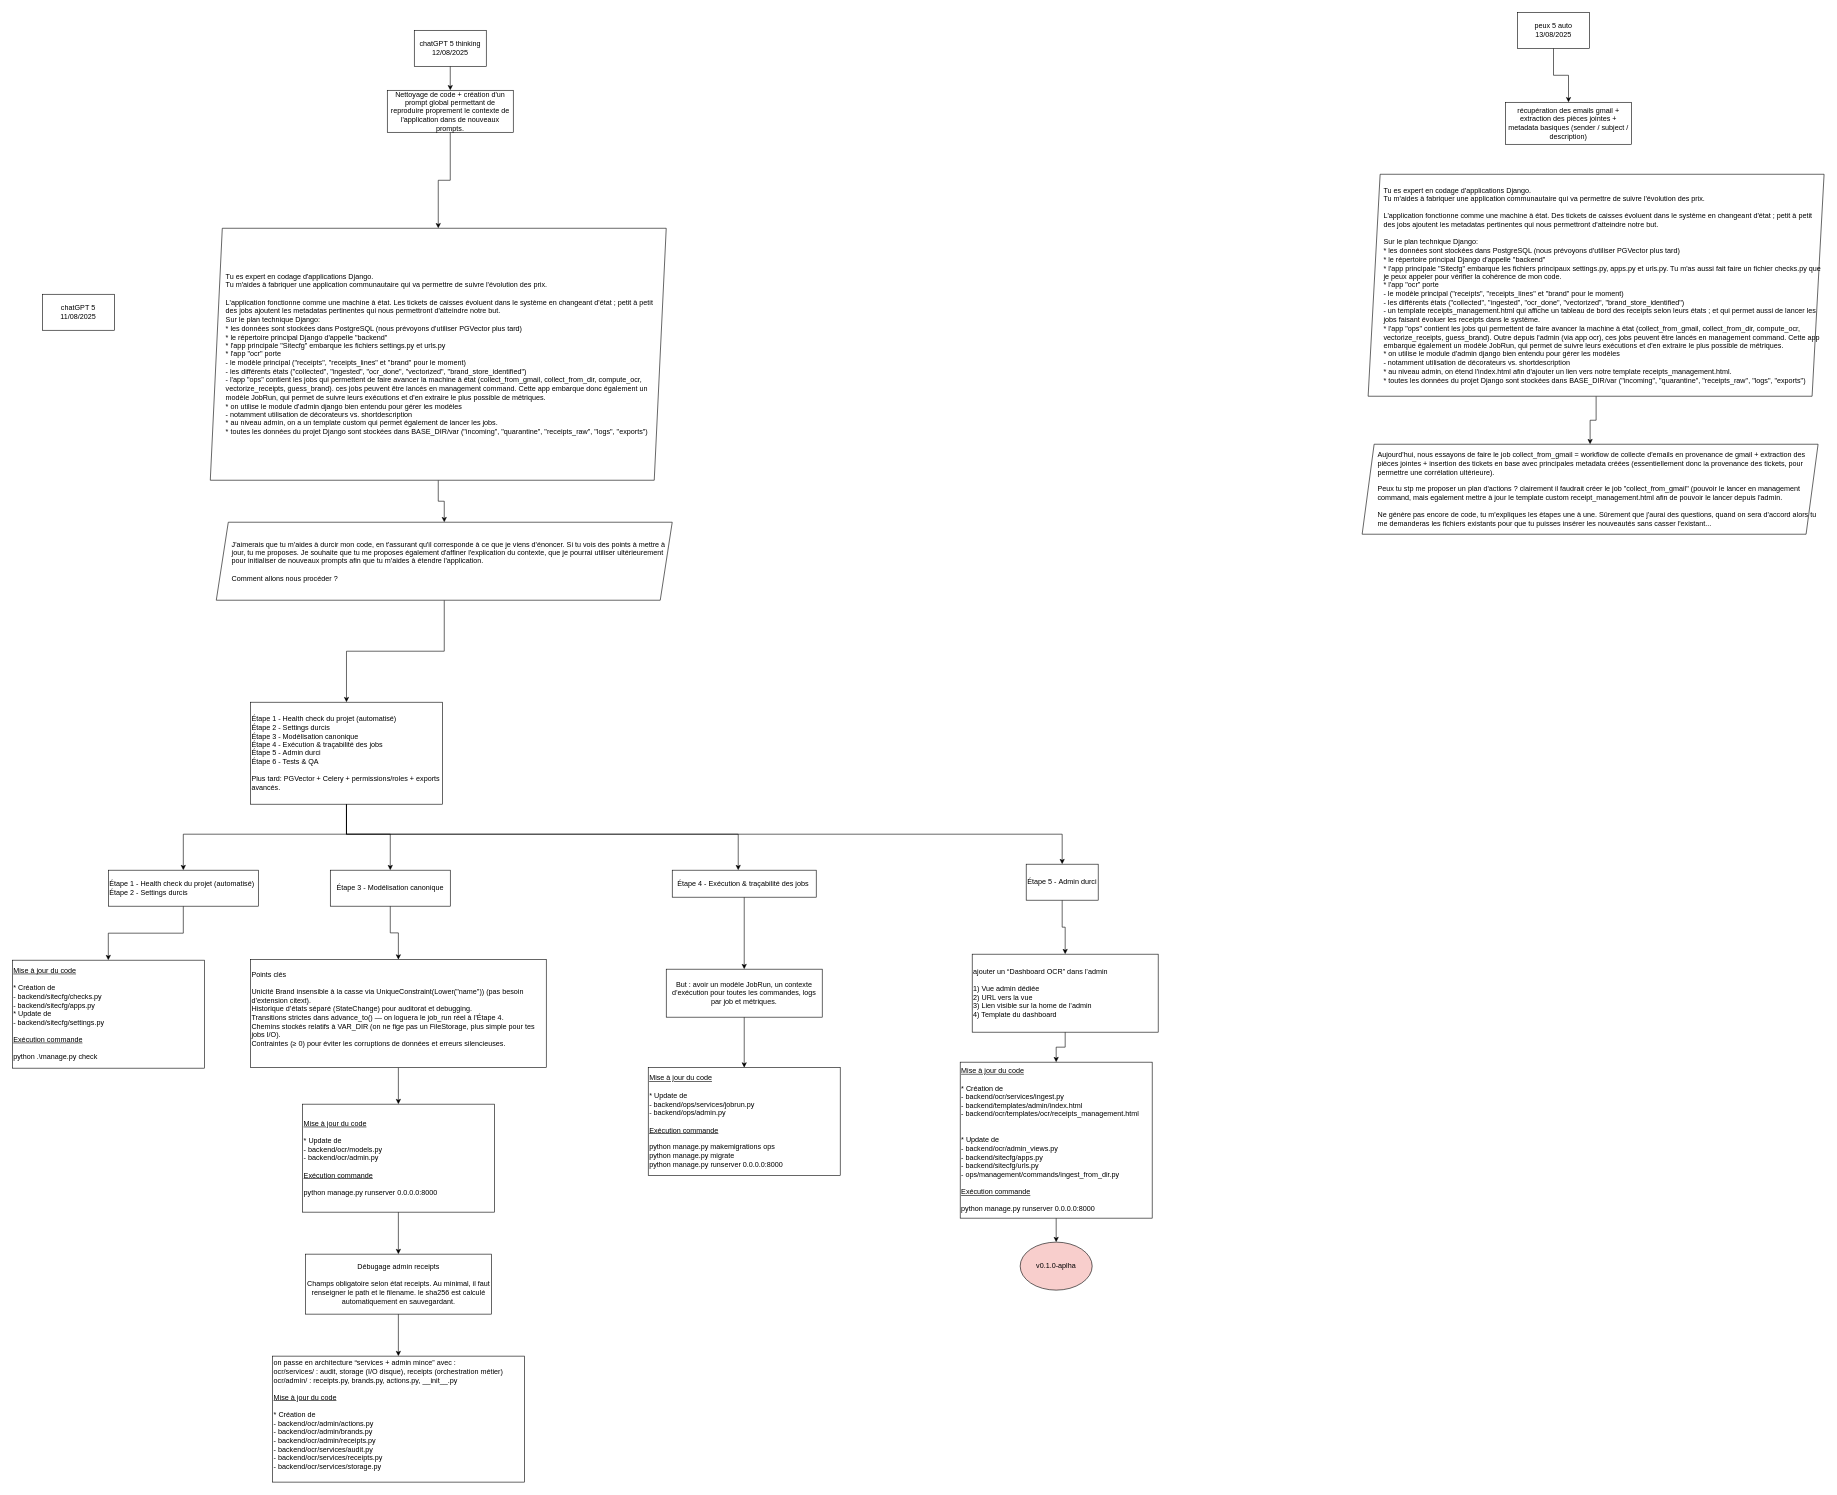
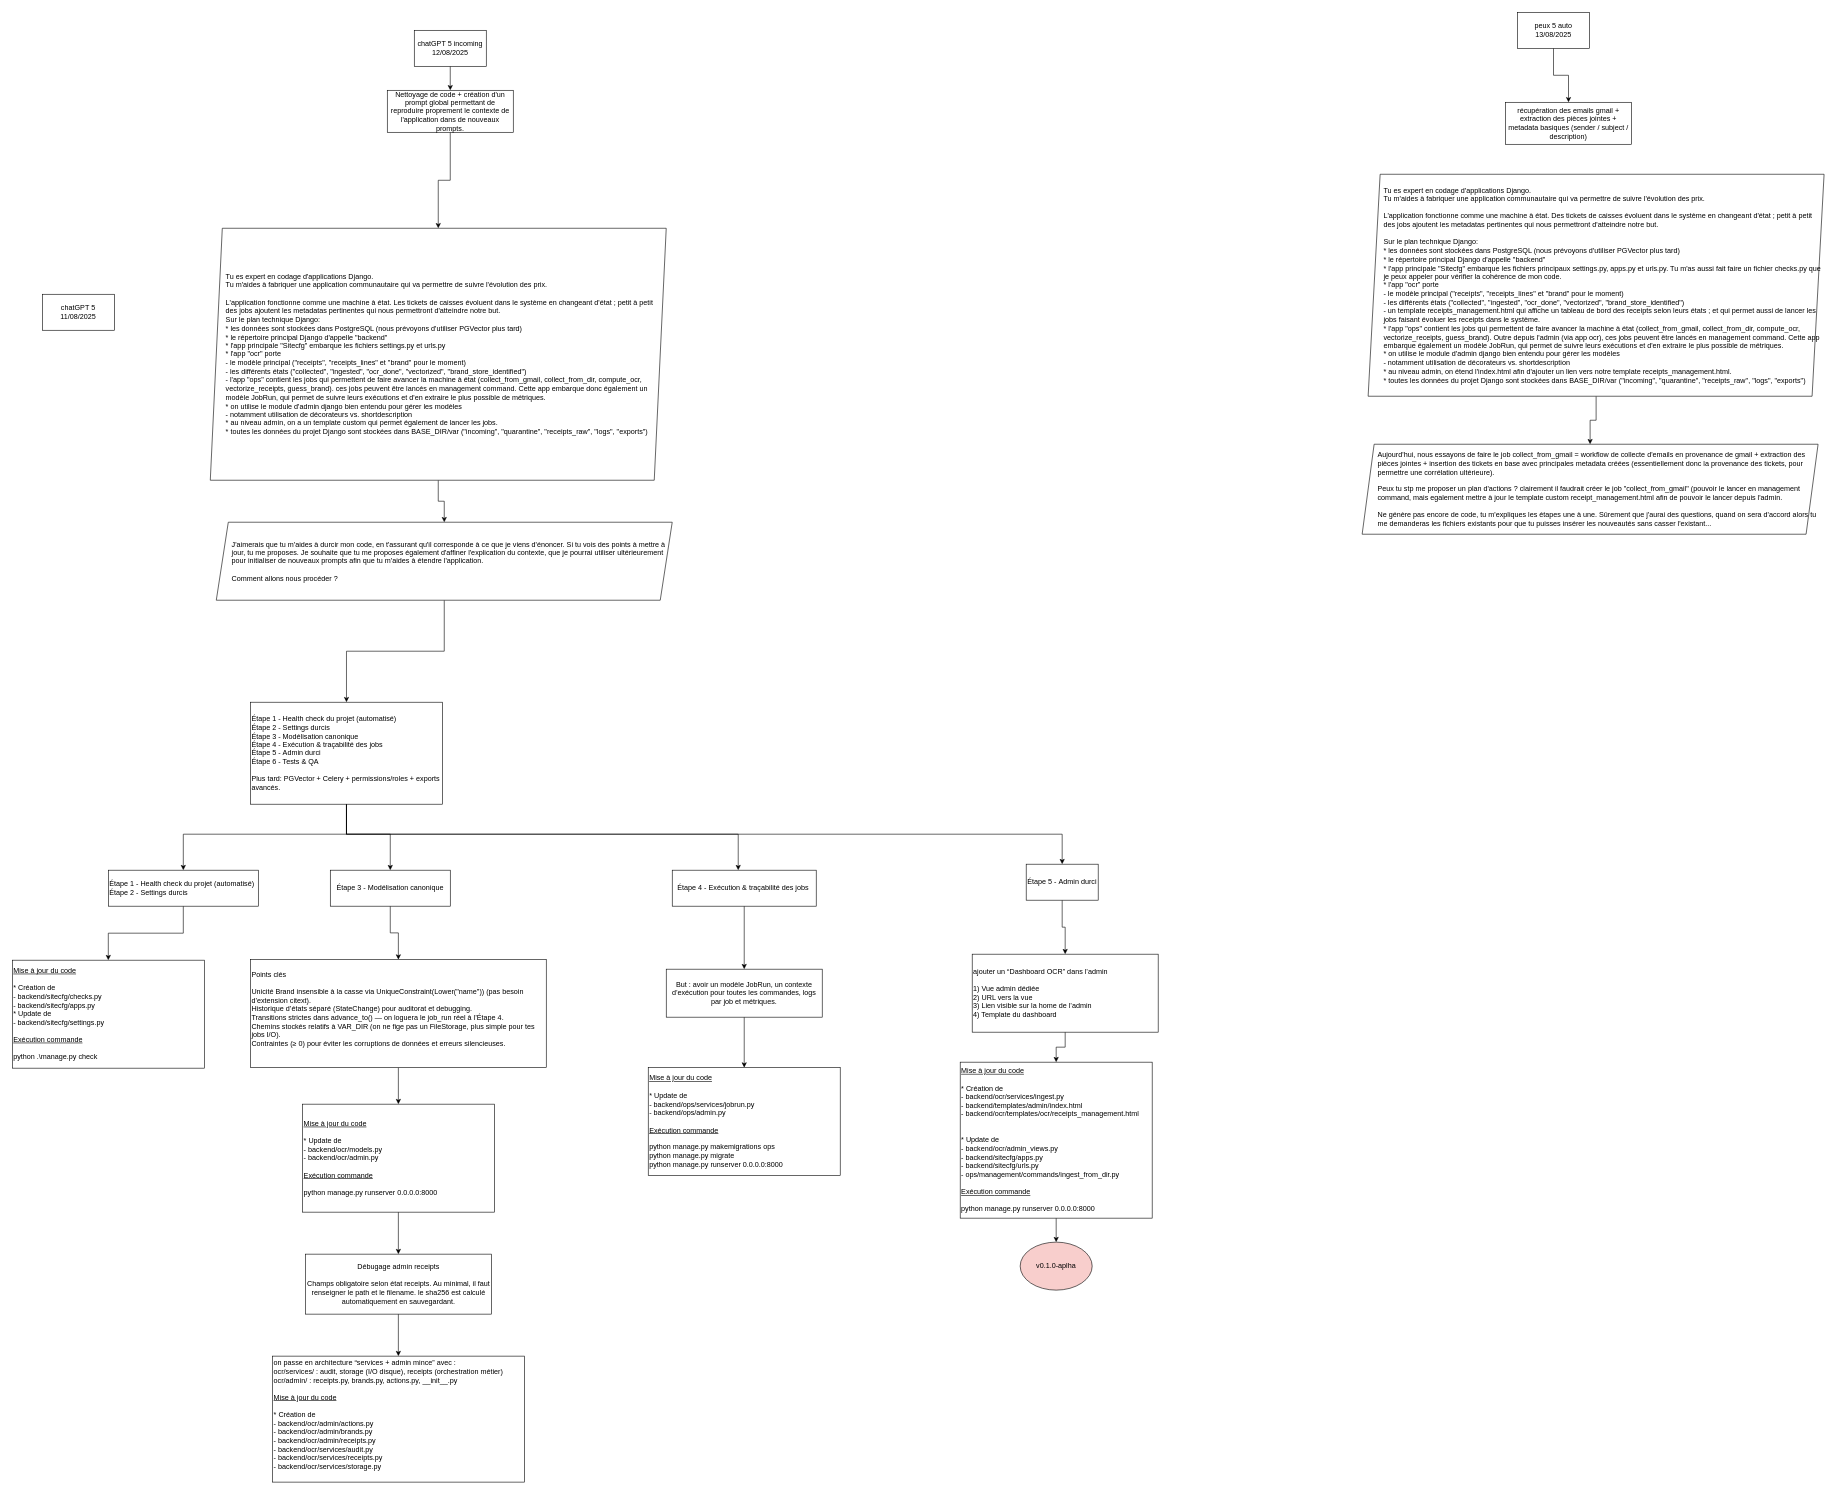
(450, 48) -> (450, 48)
(744, 884) -> (744, 888)
